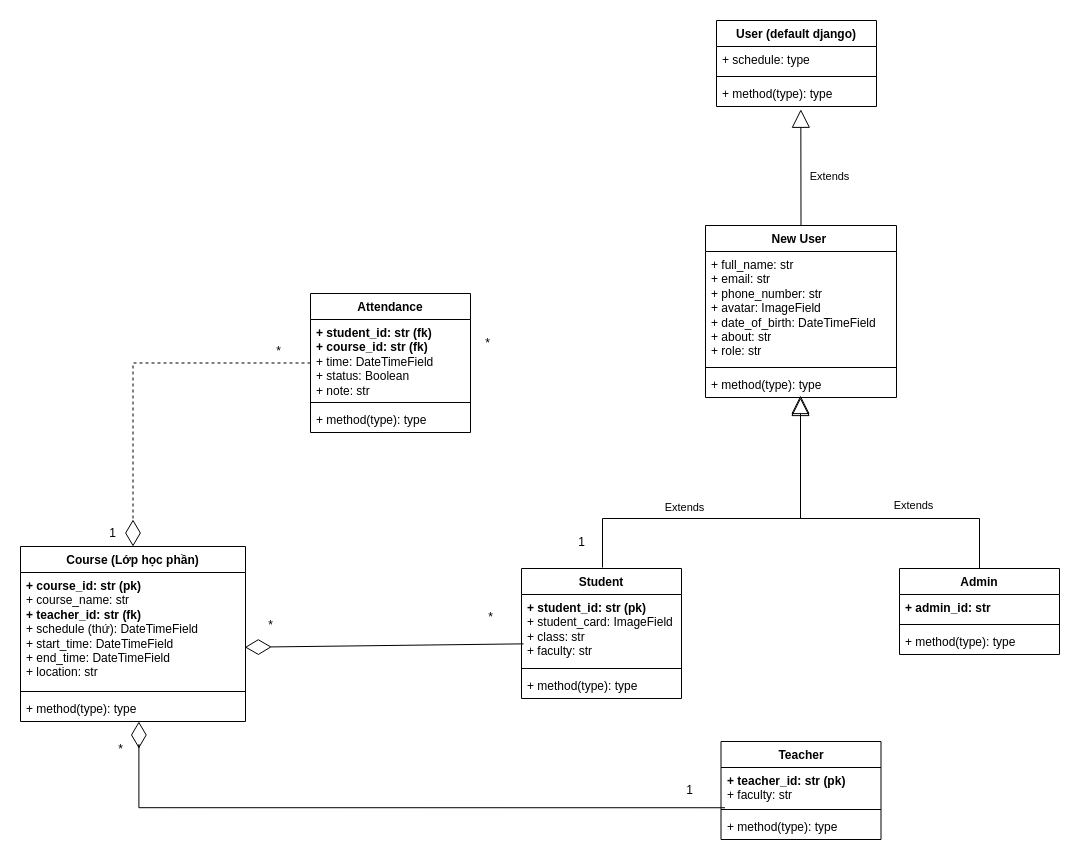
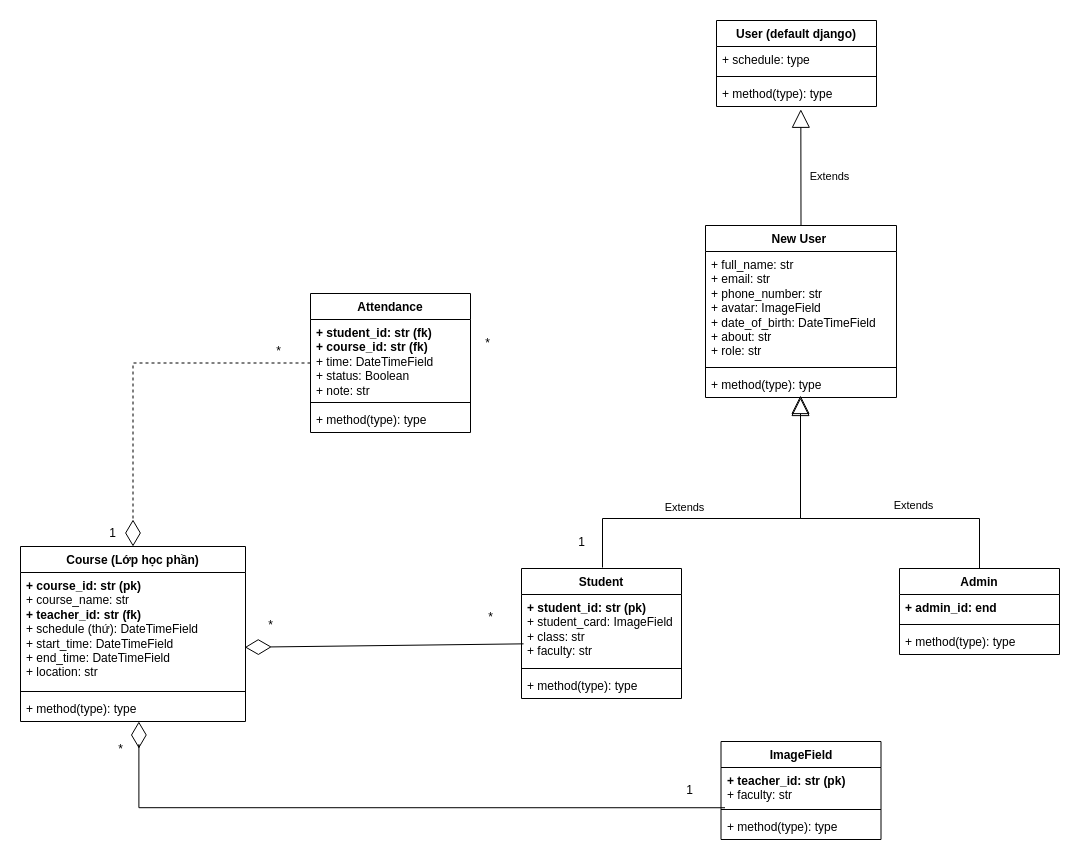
(948, 609) -> (948, 609)
(802, 756) -> (802, 756)
